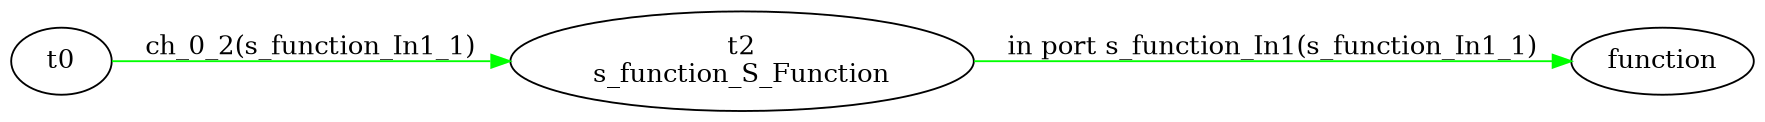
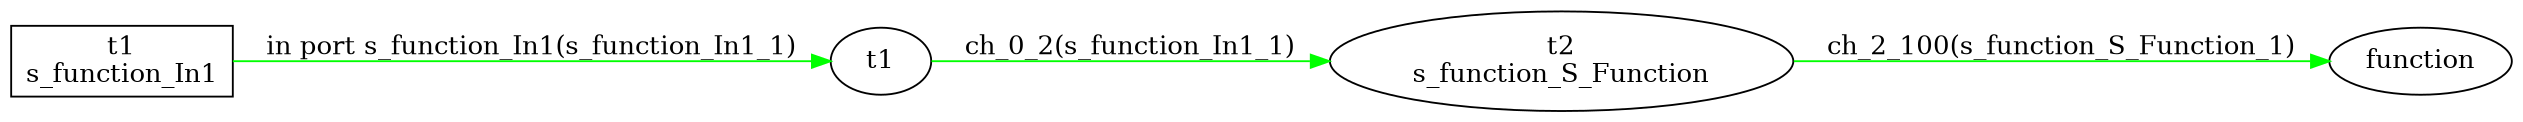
(1273, 47) -> (2062, 47)
(61, 61) -> (881, 61)
none -> (122, 61)
